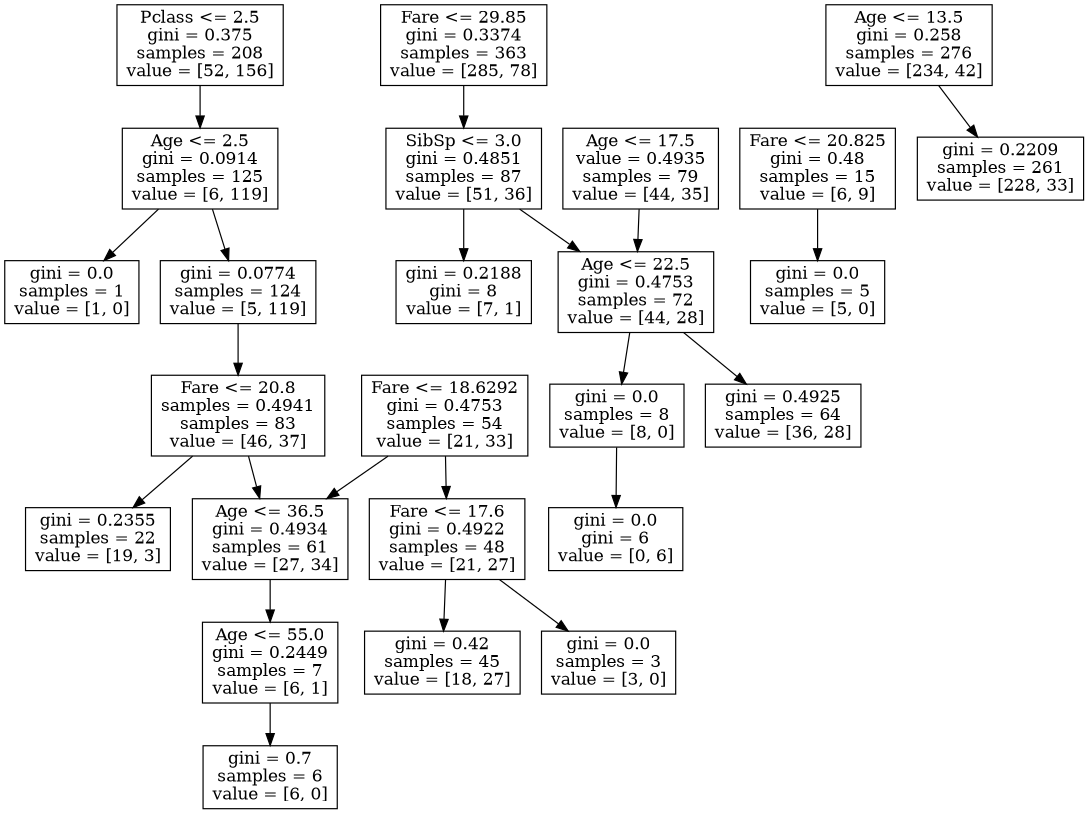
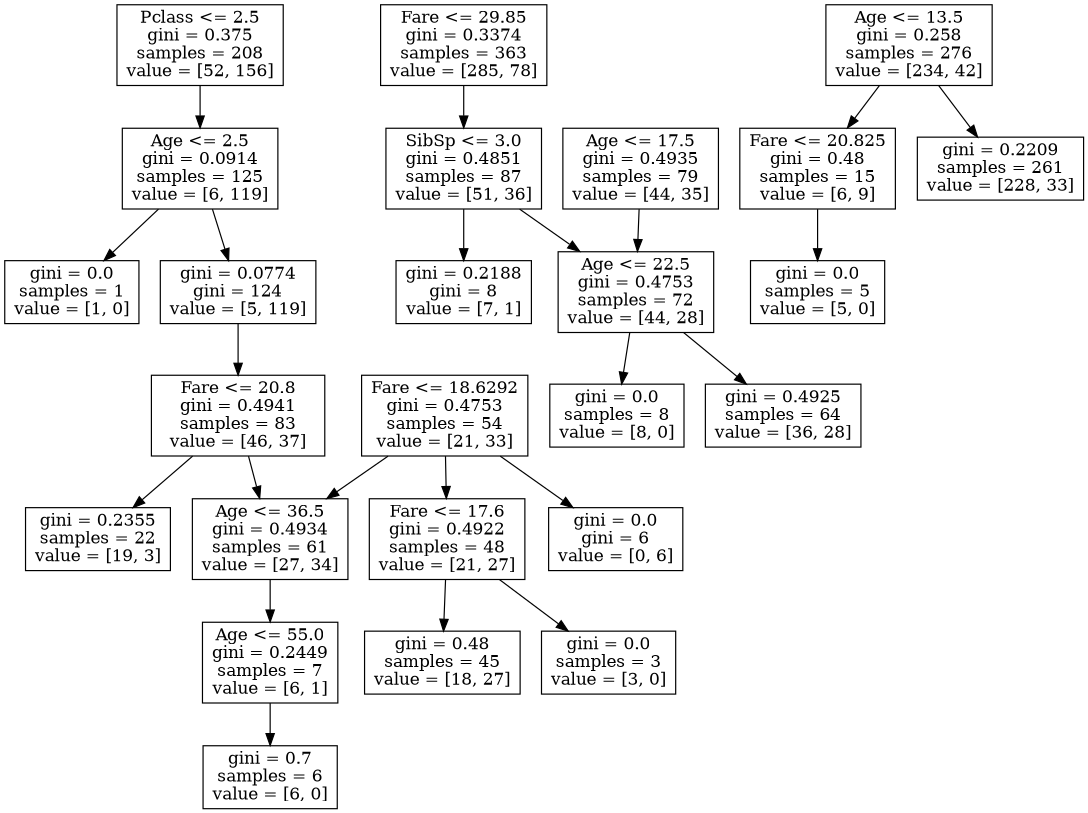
none -> (867, 102)
(641, 169) -> (641, 169)
(238, 292) -> (238, 292)
(238, 416) -> (238, 416)
(616, 471) -> (532, 478)
(442, 663) -> (442, 663)
